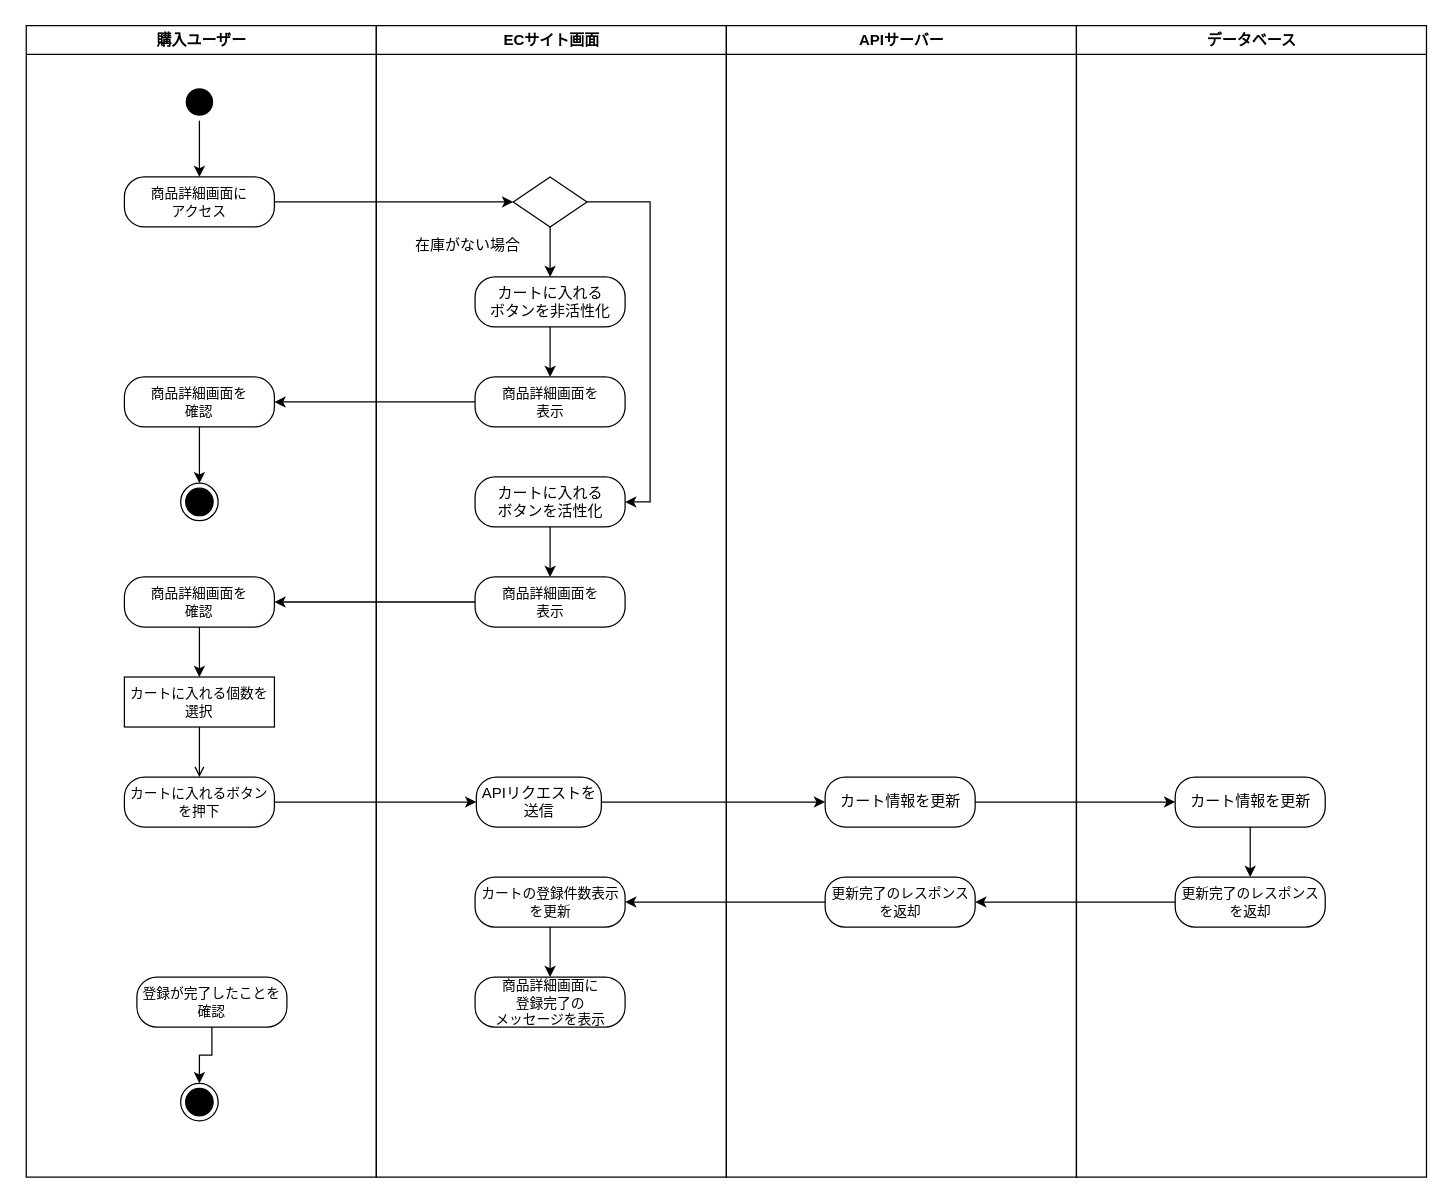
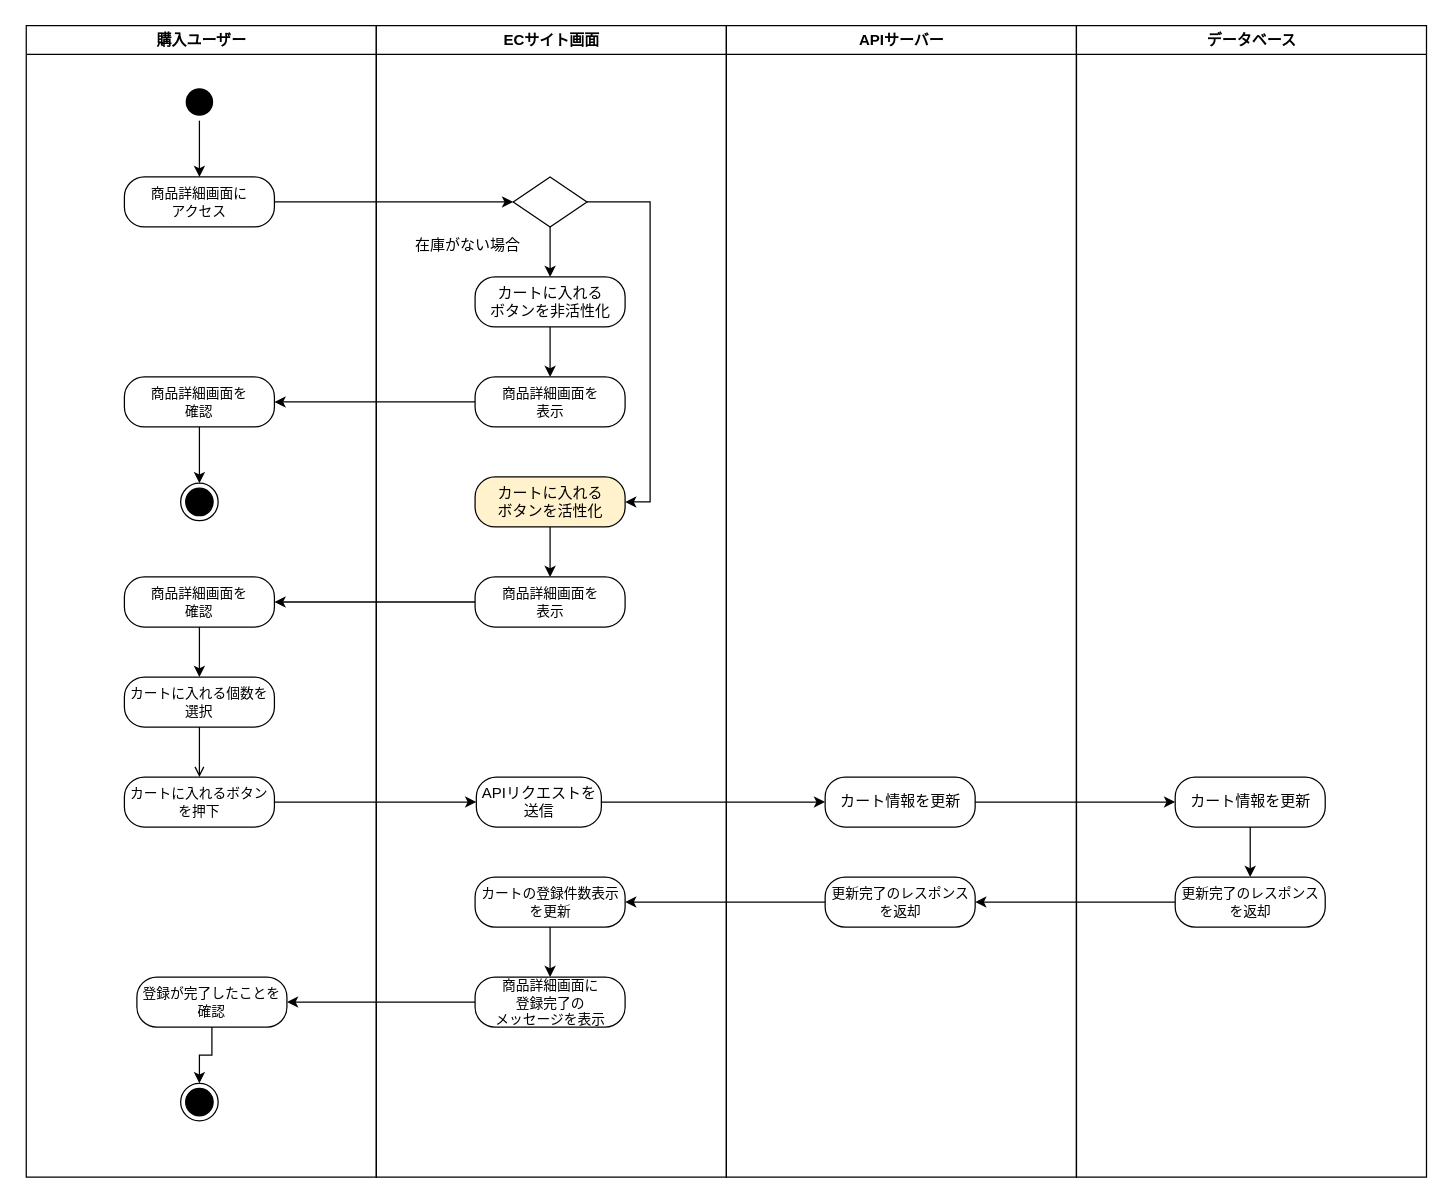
(550, 502) -> (550, 502)
(199, 702) -> (199, 702)
none -> (385, 1002)
